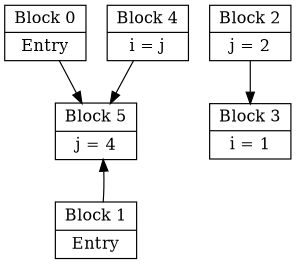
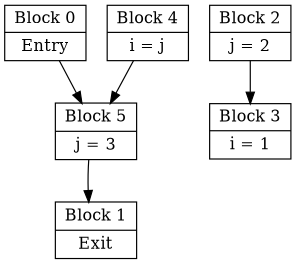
(96, 145) -> (96, 145)
(104, 187) -> (88, 175)
(96, 244) -> (96, 244)
